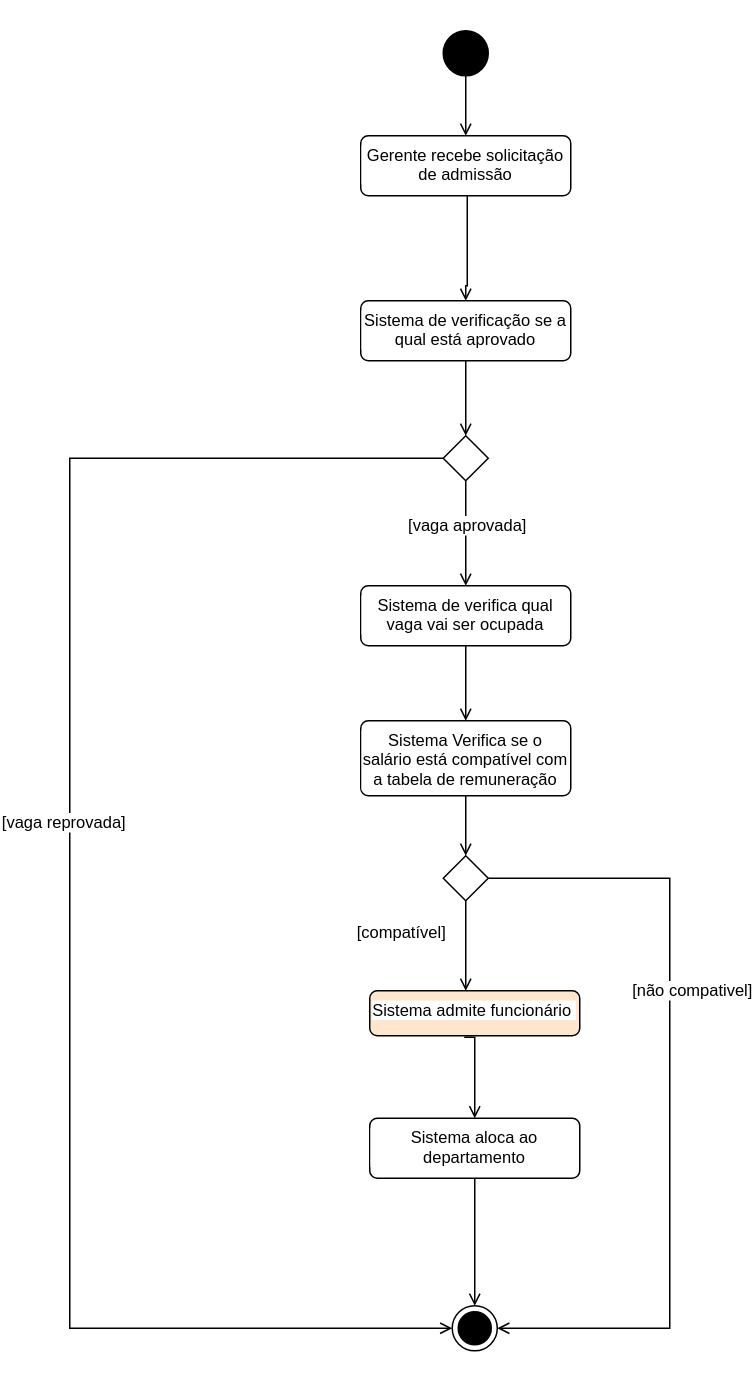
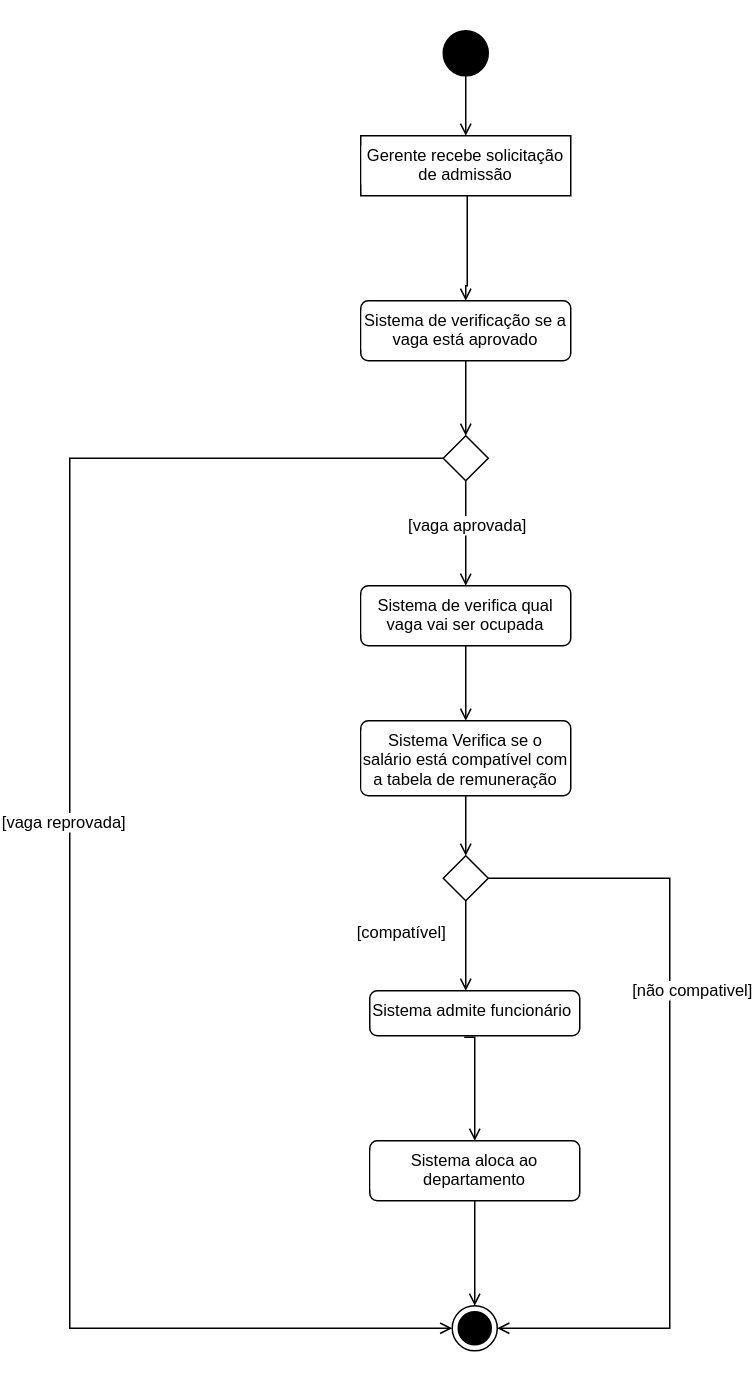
(466, 166) -> (466, 166)
(466, 331) -> (466, 331)
(475, 1013) -> (475, 1013)
(475, 1148) -> (475, 1171)
